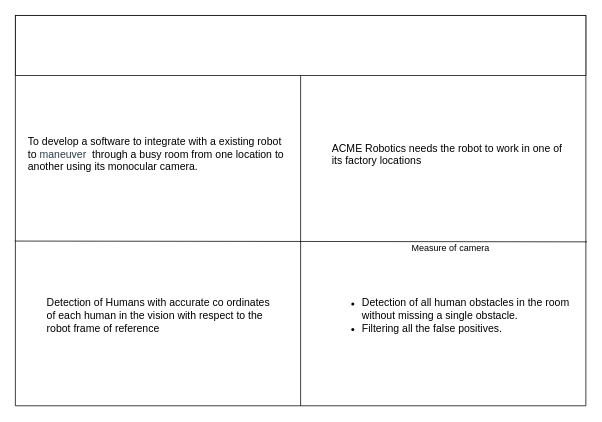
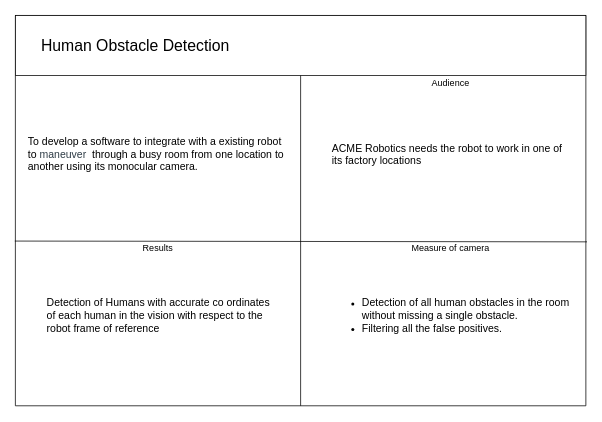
none -> (135, 45)
none -> (450, 83)
none -> (158, 248)
